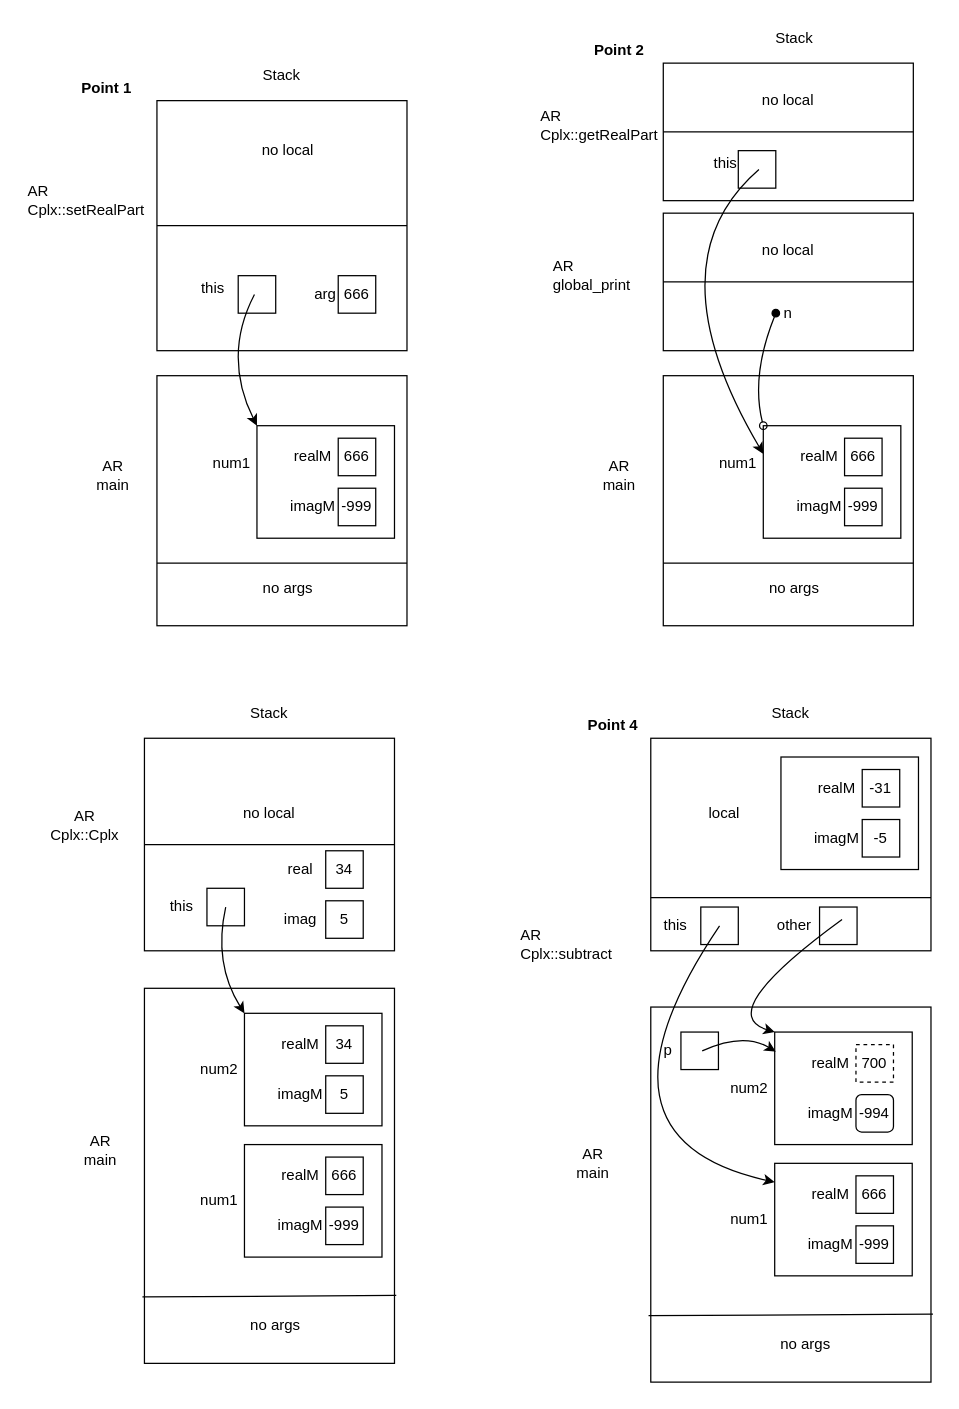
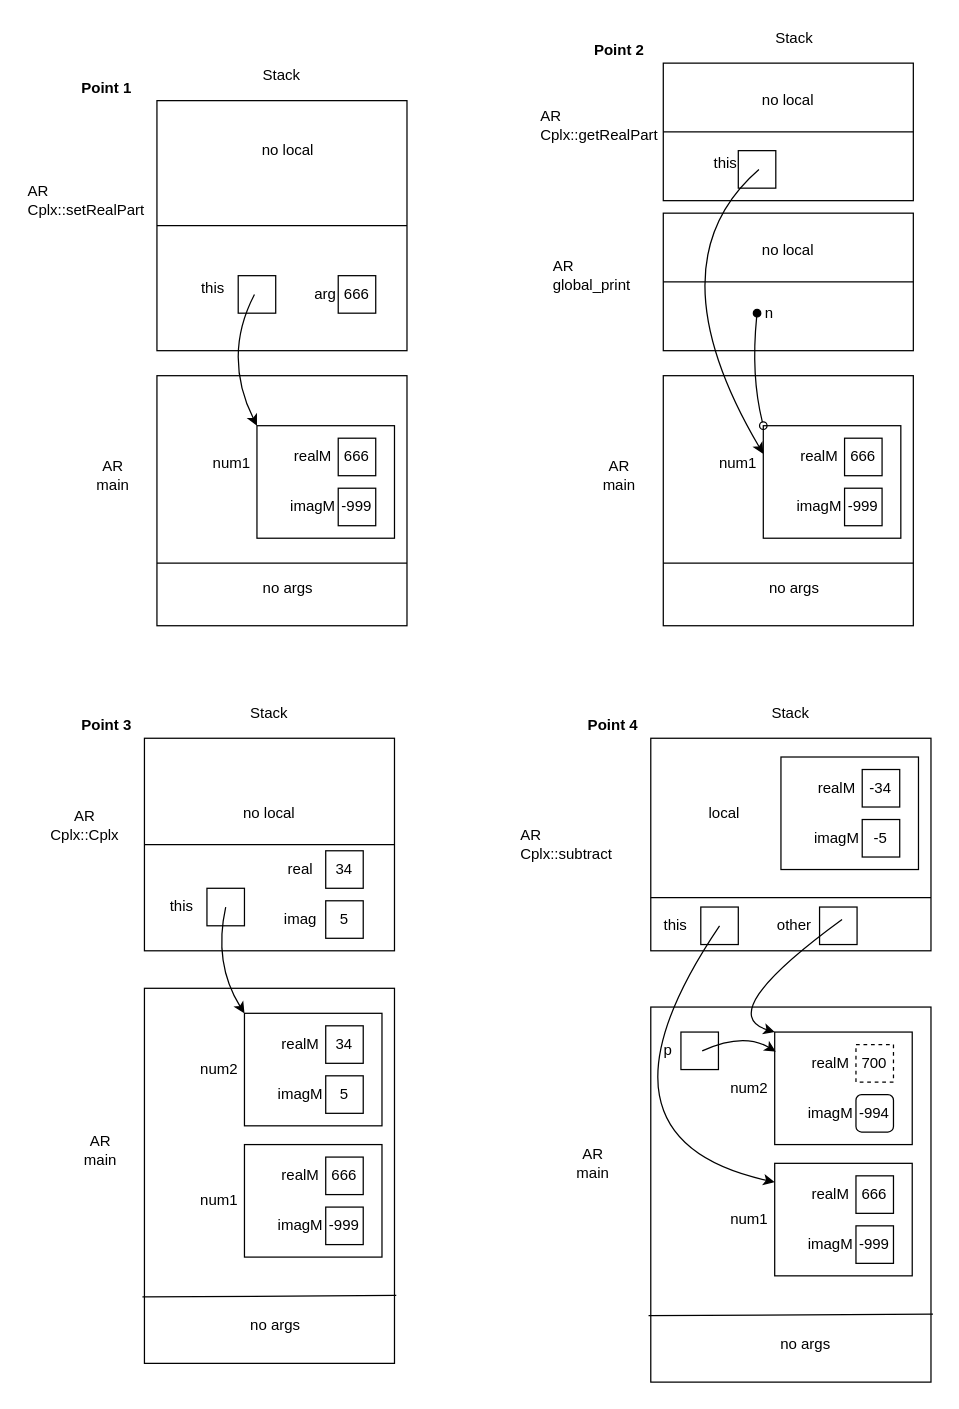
(788, 313) -> (769, 313)
none -> (107, 726)
(881, 788) -> (881, 788)
(562, 944) -> (562, 844)
